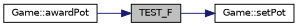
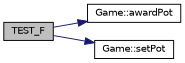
(109, 13) -> (66, 25)
